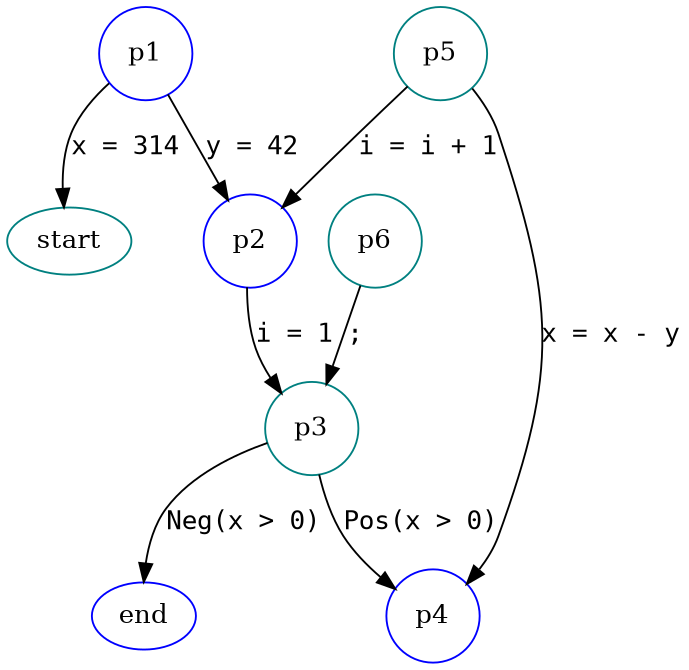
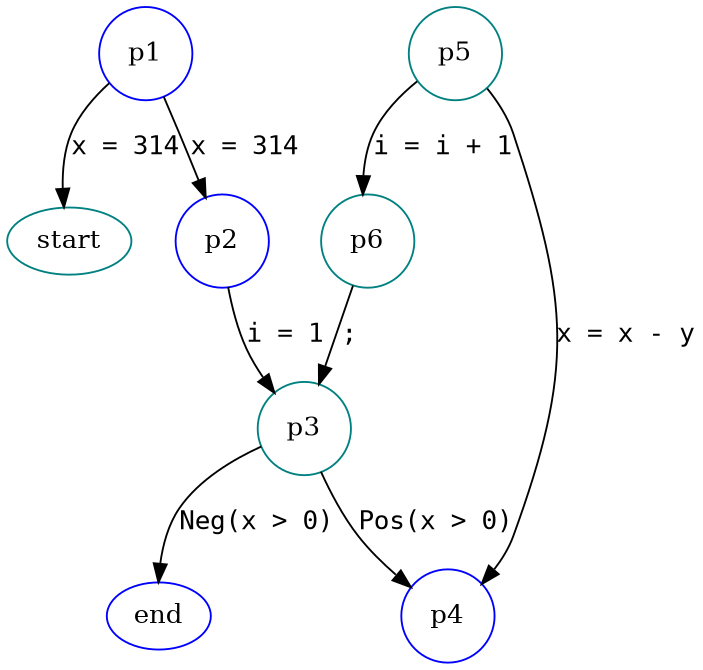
(351, 140) -> (379, 122)
(252, 147) -> (245, 147)
